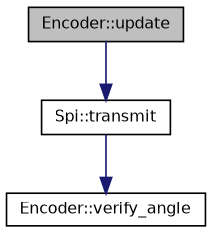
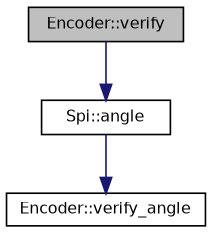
(106, 24) -> (106, 24)
(106, 117) -> (106, 117)
